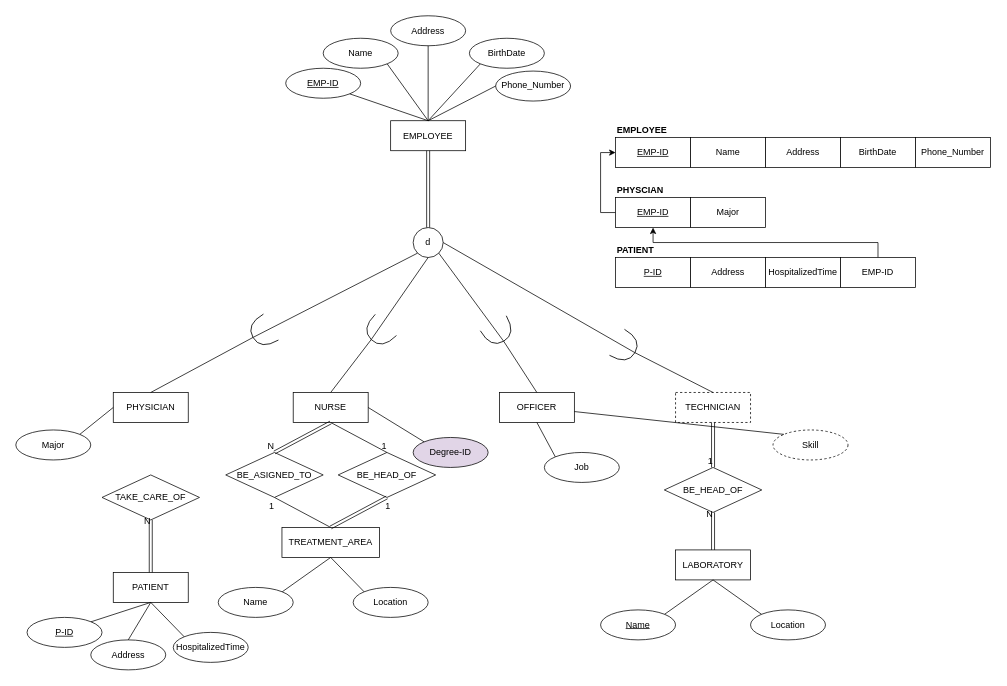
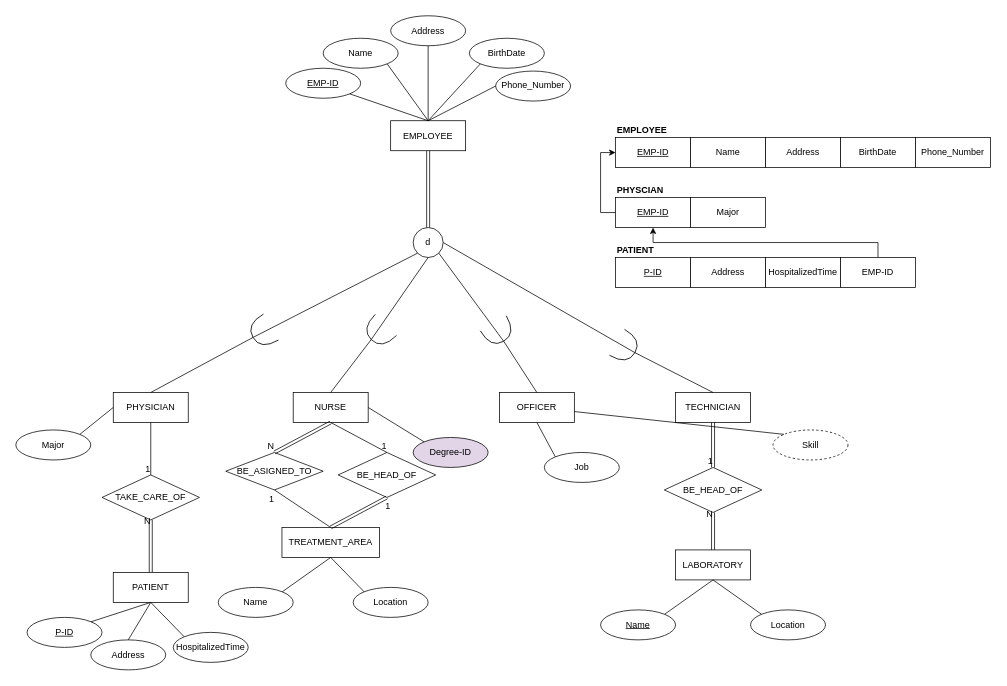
(713, 408) -> (713, 408)
none -> (150, 449)
(274, 475) -> (274, 471)
